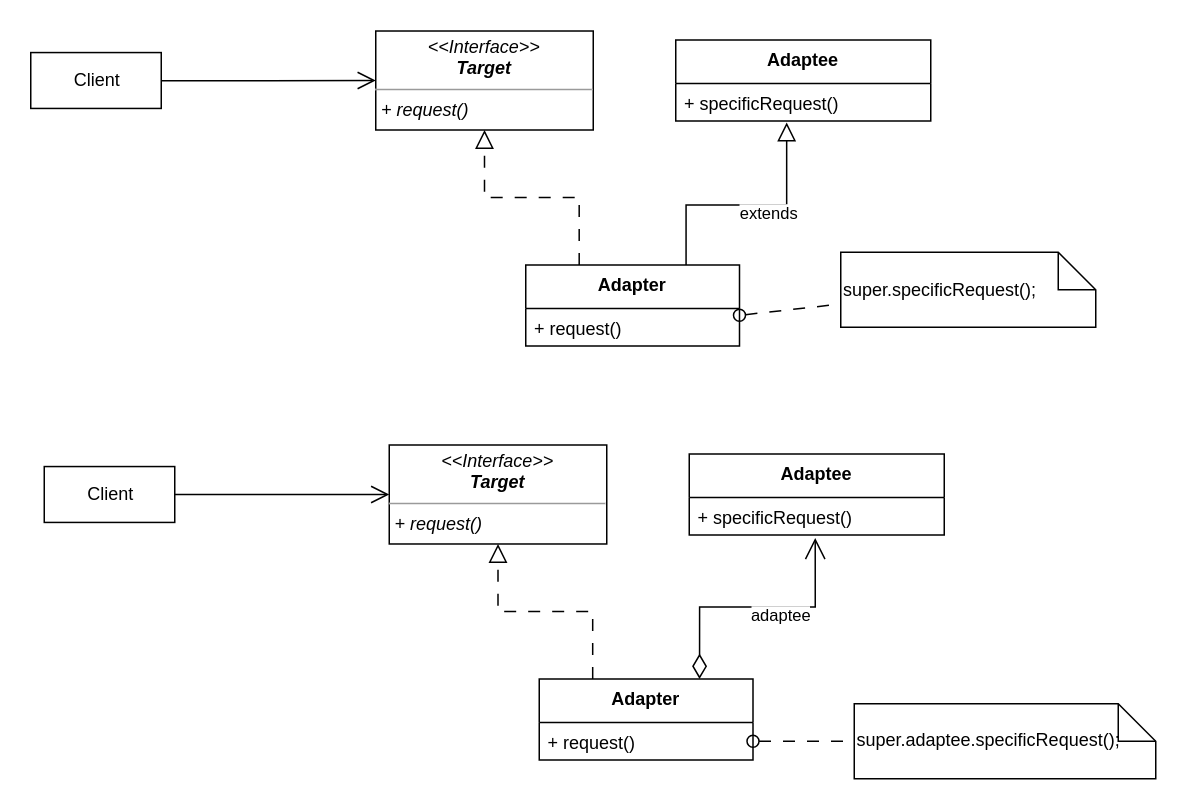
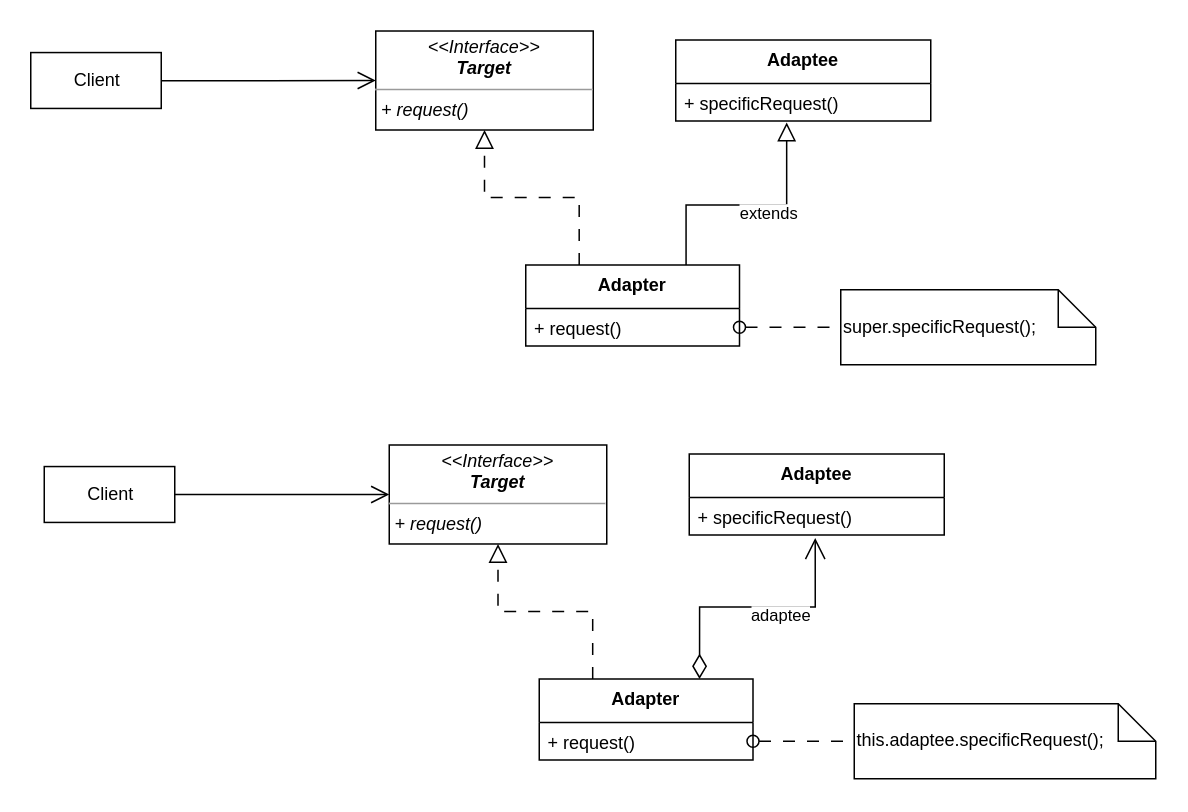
(968, 290) -> (968, 327)
(1007, 740) -> (999, 740)
